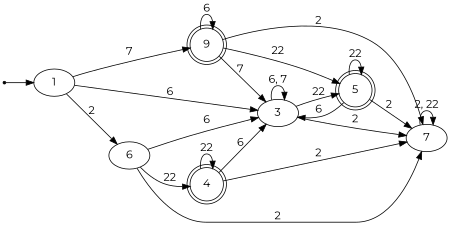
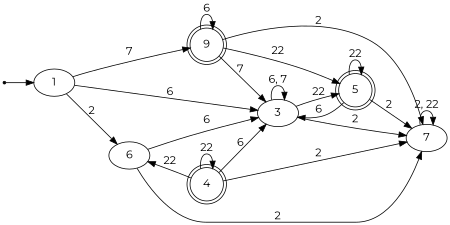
(159, 182) -> (173, 171)
